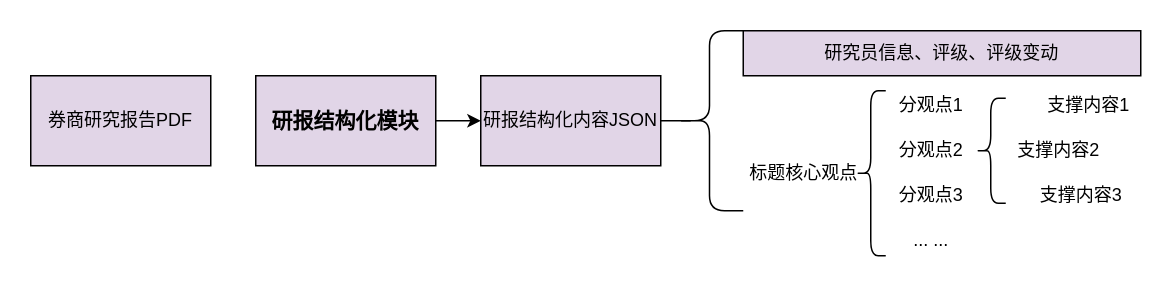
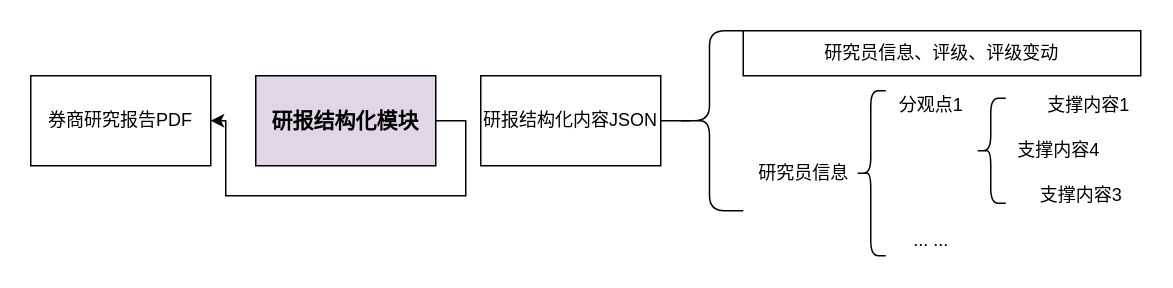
(942, 53) -> (942, 53)
(121, 121) -> (121, 121)
(467, 121) -> (345, 196)
(571, 121) -> (571, 121)
(931, 151) -> none
(1059, 151) -> (1059, 151)
(804, 173) -> (804, 173)
(931, 196) -> none
